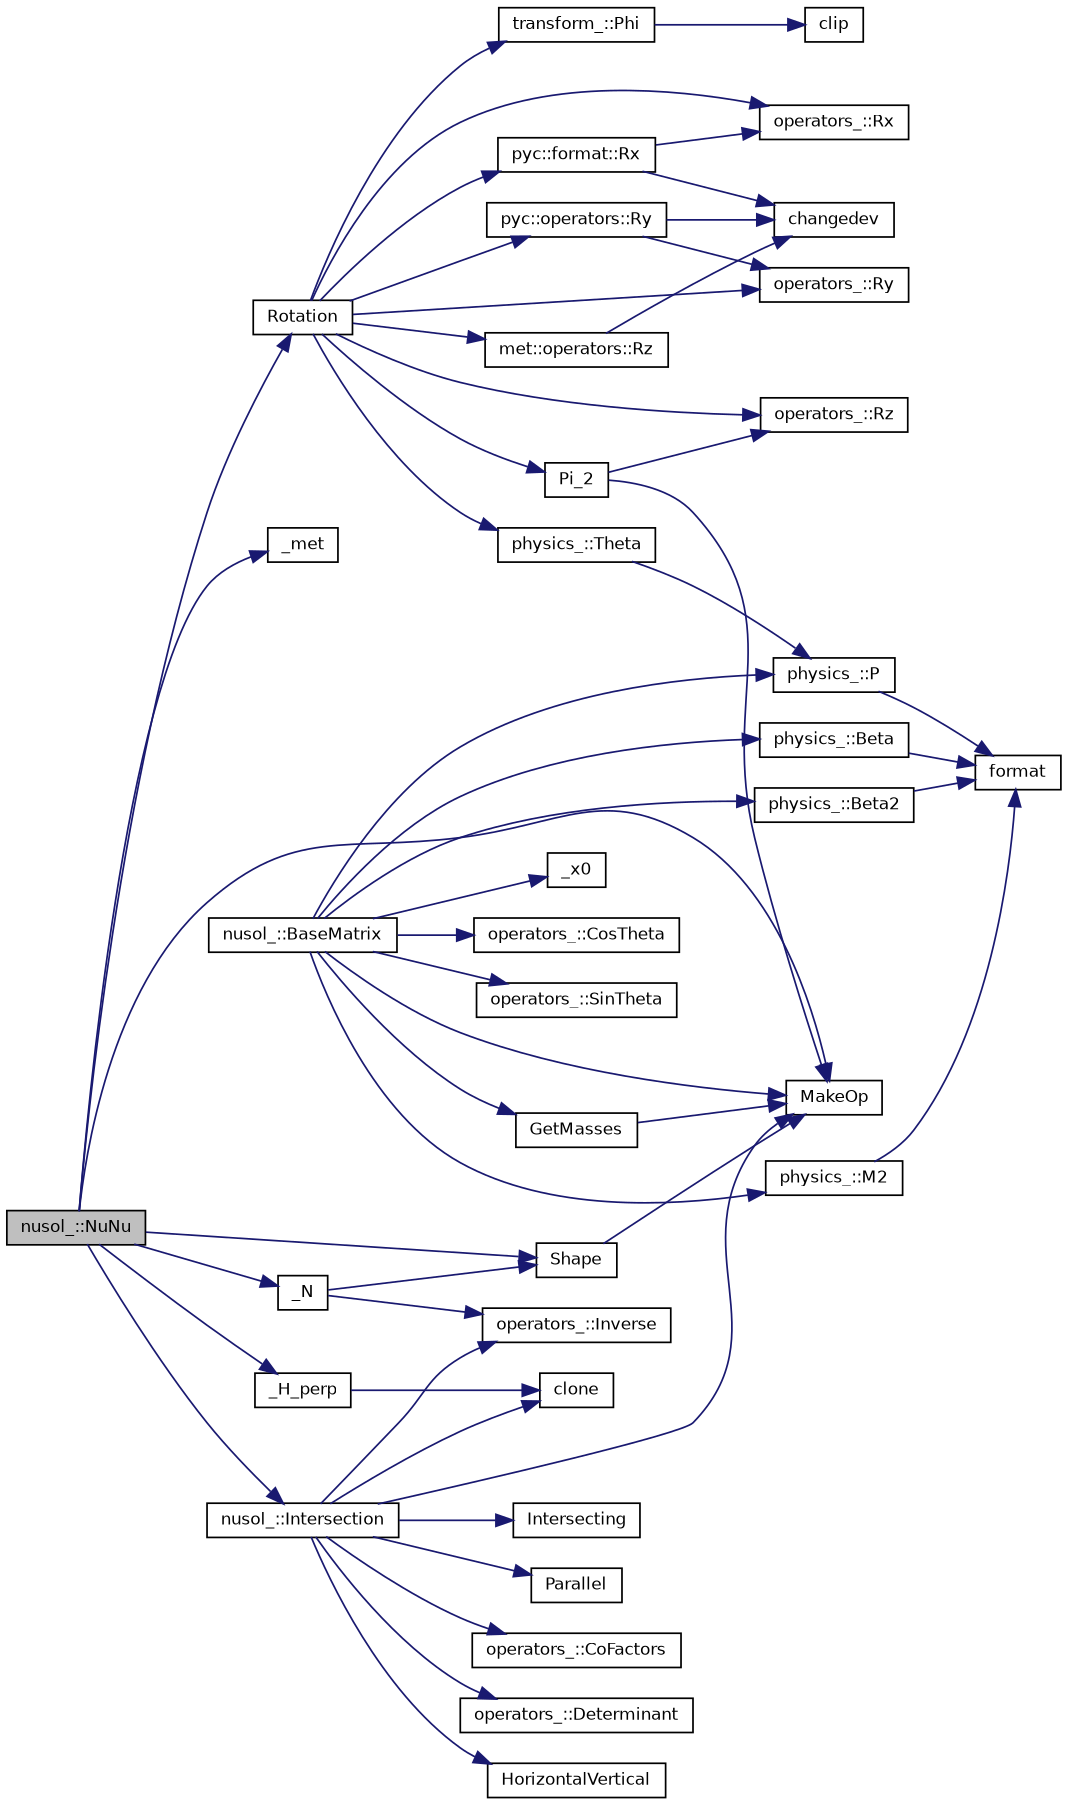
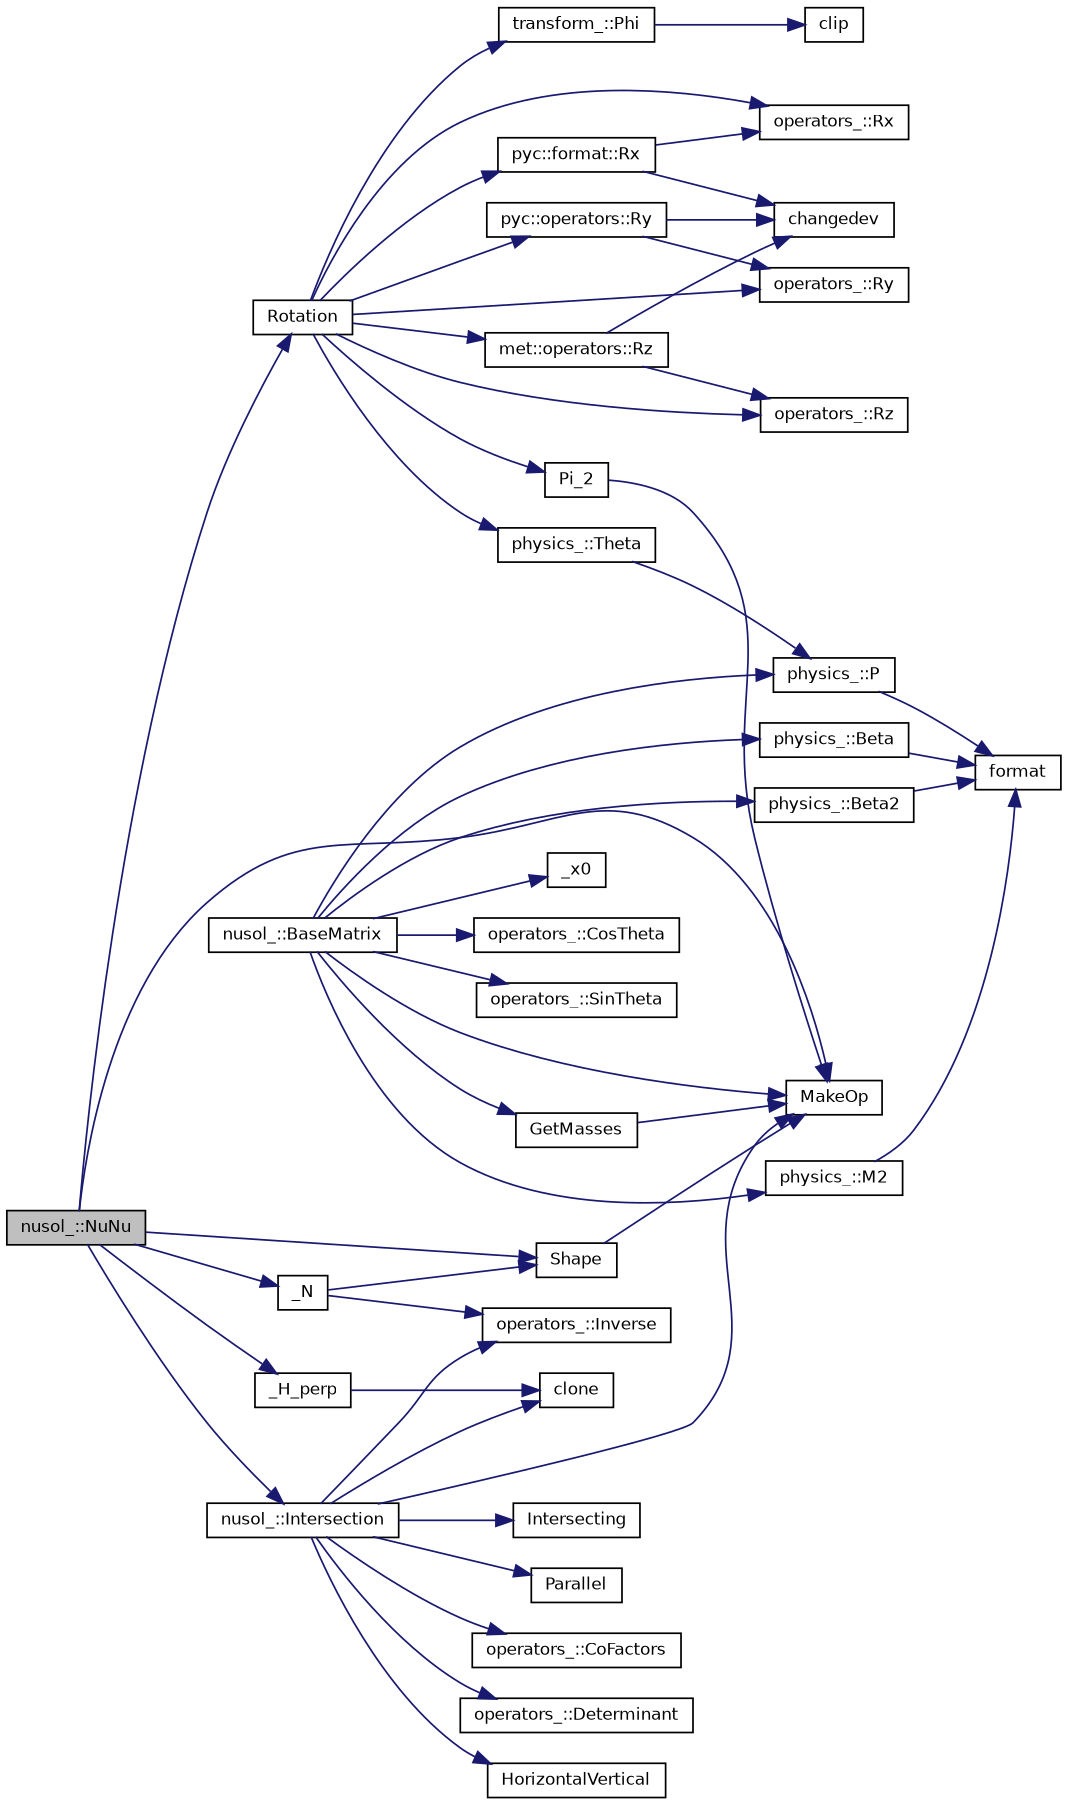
(680, 454) -> (697, 380)
(303, 545) -> none
